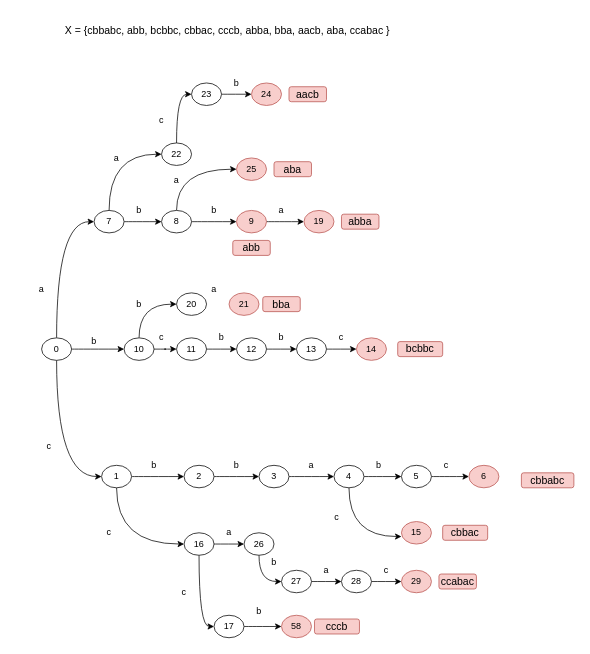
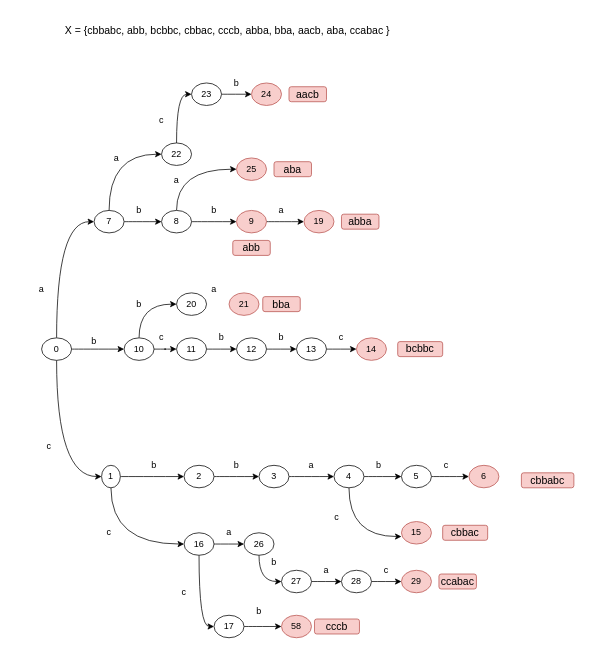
(117, 477) -> (111, 477)
